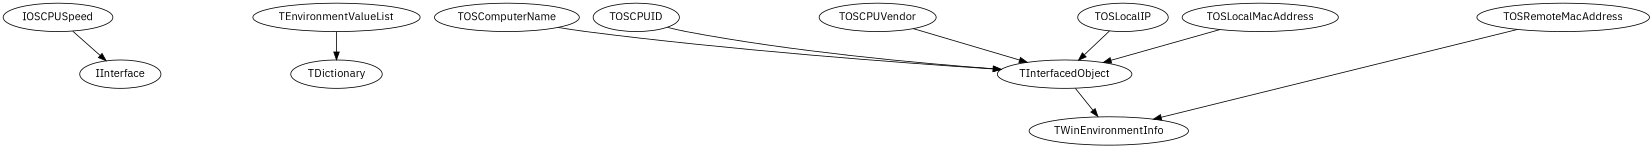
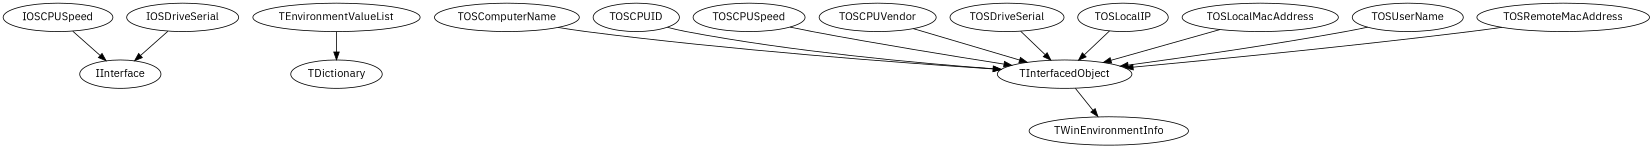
none -> (183, 17)
none -> (749, 17)
none -> (1007, 17)
none -> (1408, 17)
(1339, 73) -> (1318, 49)
